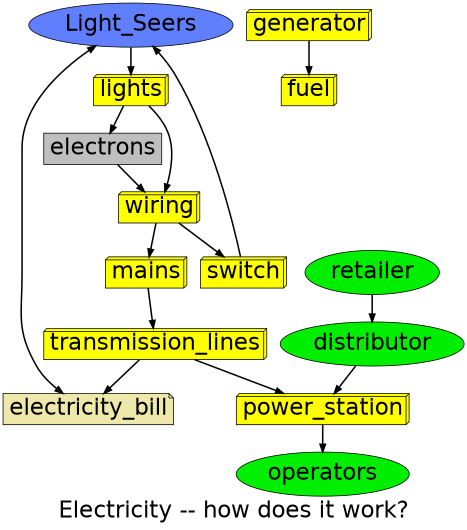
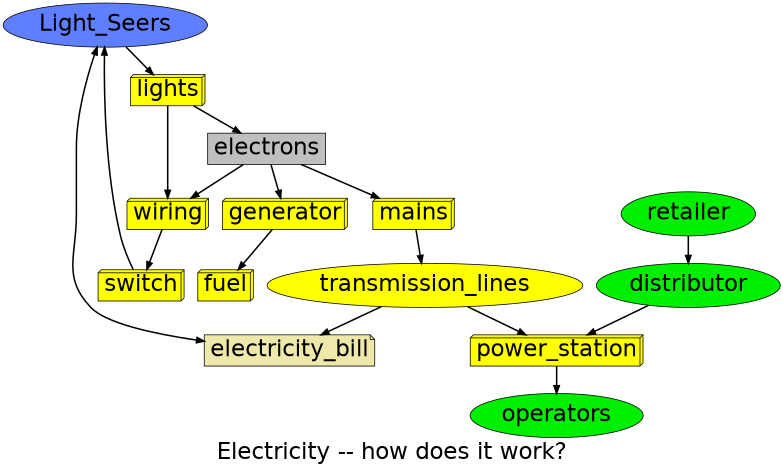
none -> (275, 178)
(153, 236) -> (337, 180)
(155, 344) -> (425, 285)
